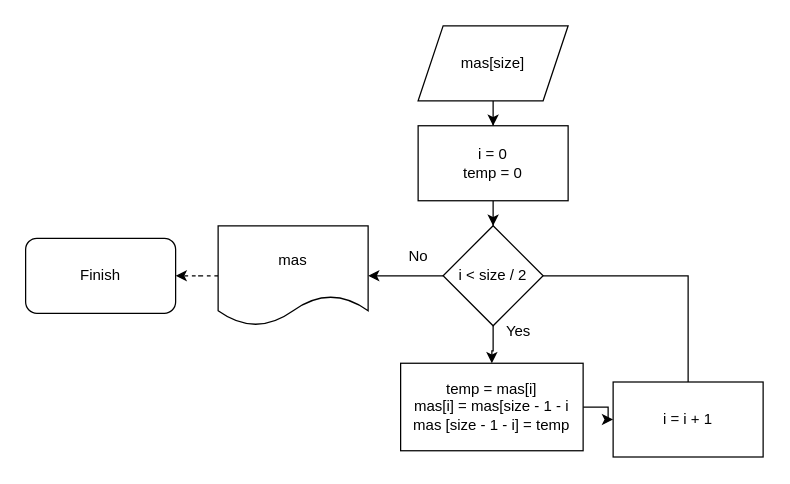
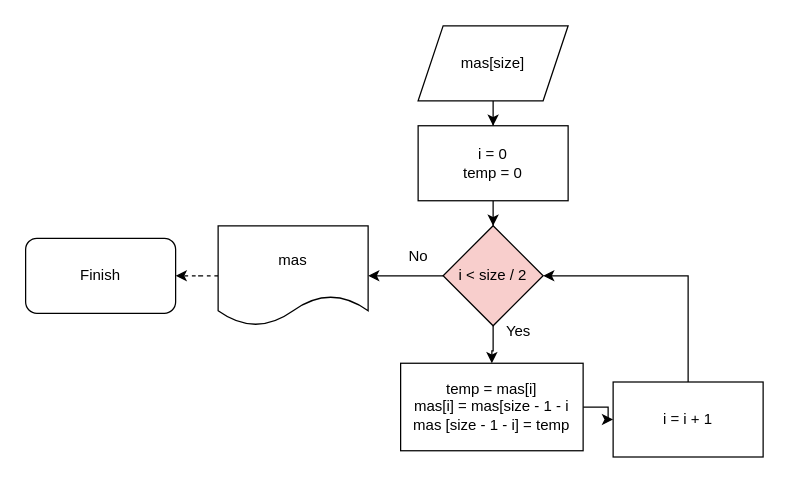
(493, 276) -> (493, 276)
(549, 276) -> (553, 276)
